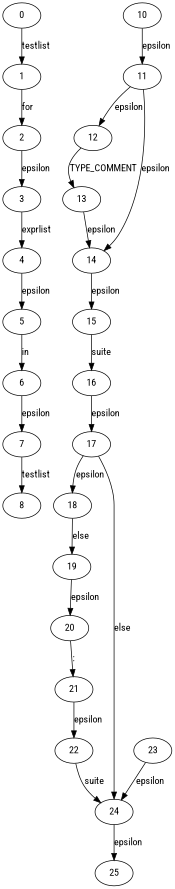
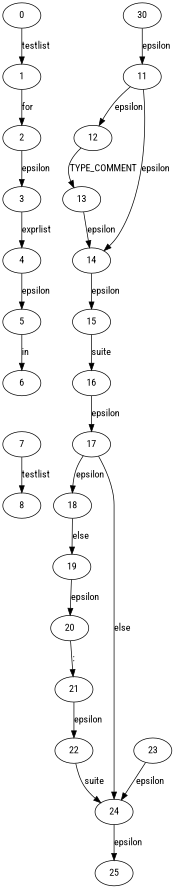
(142, 15) -> (142, 15)
(22, 410) -> none
